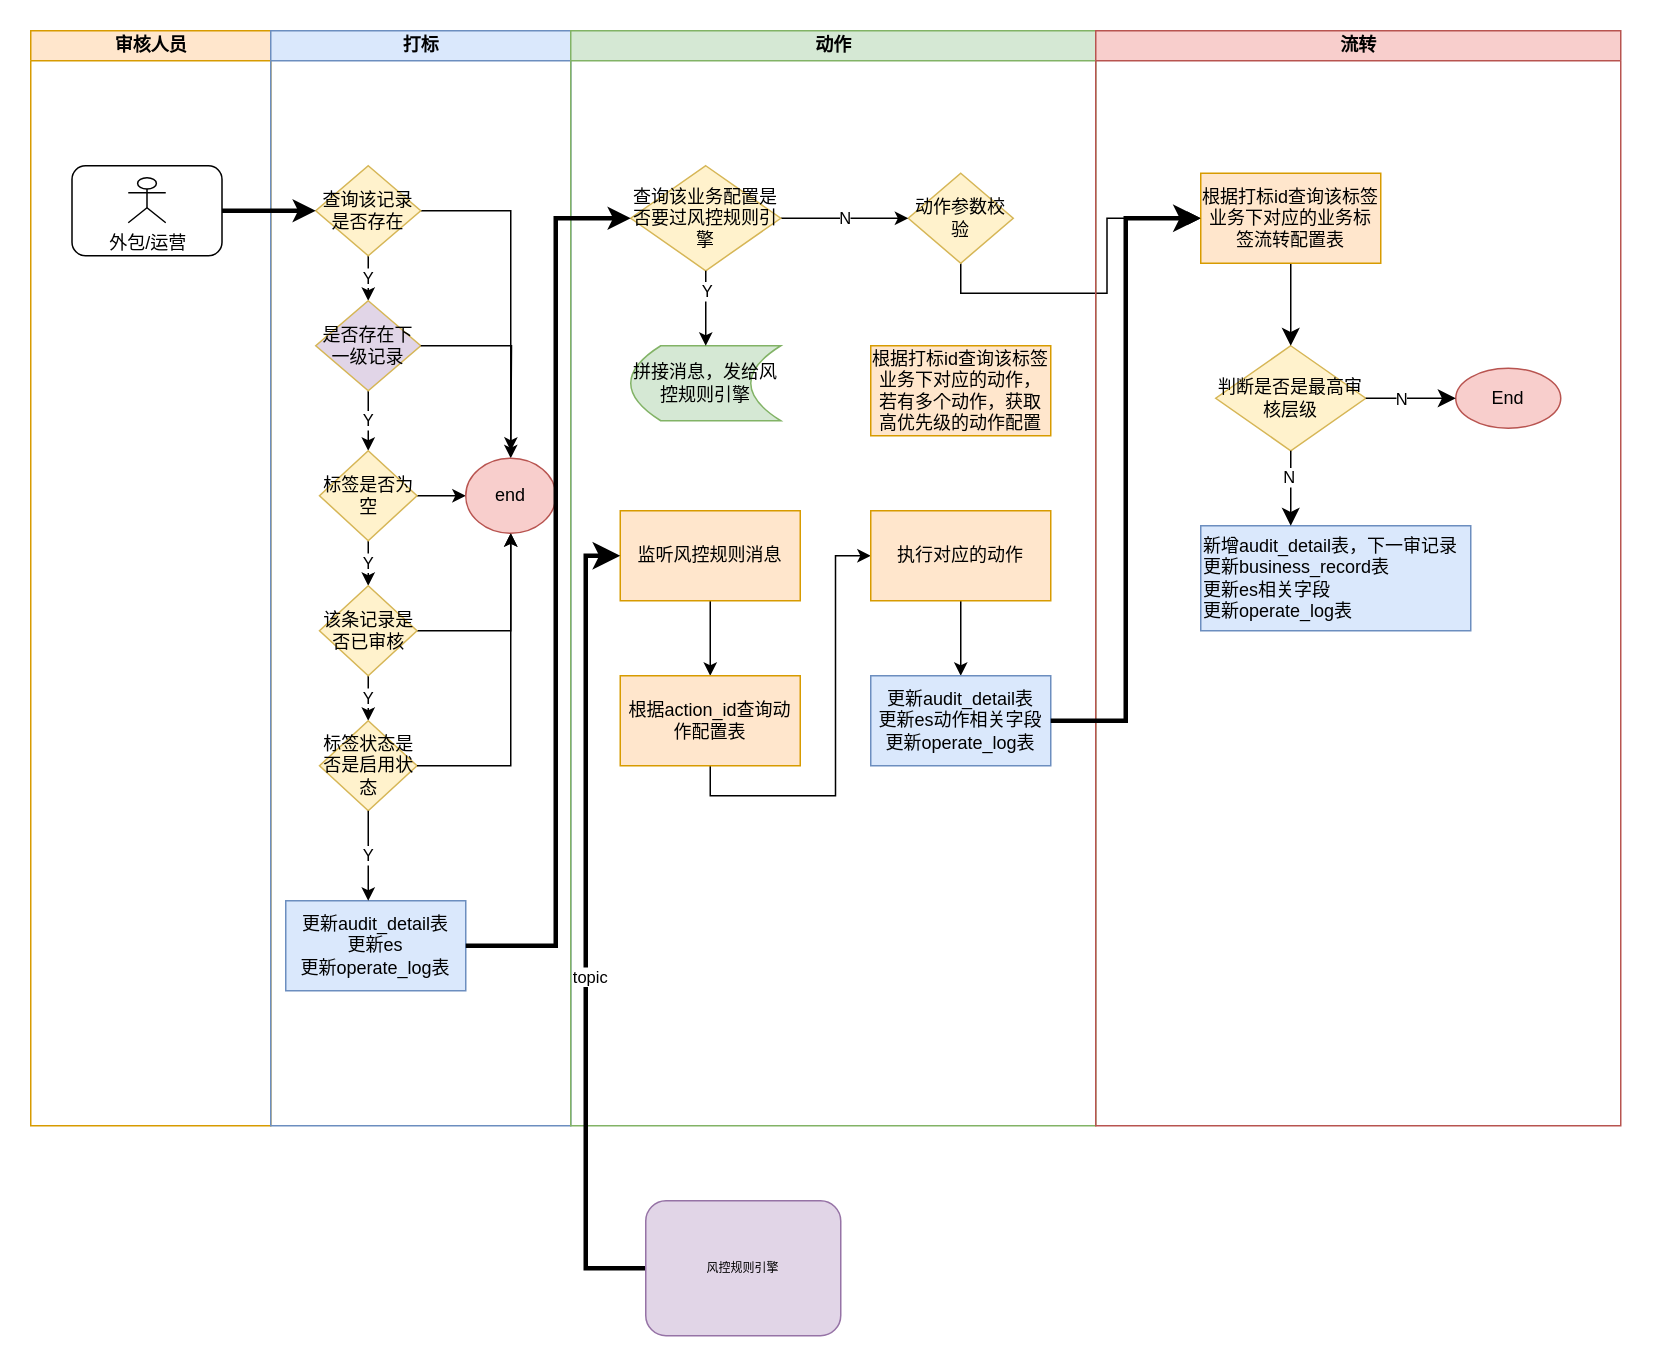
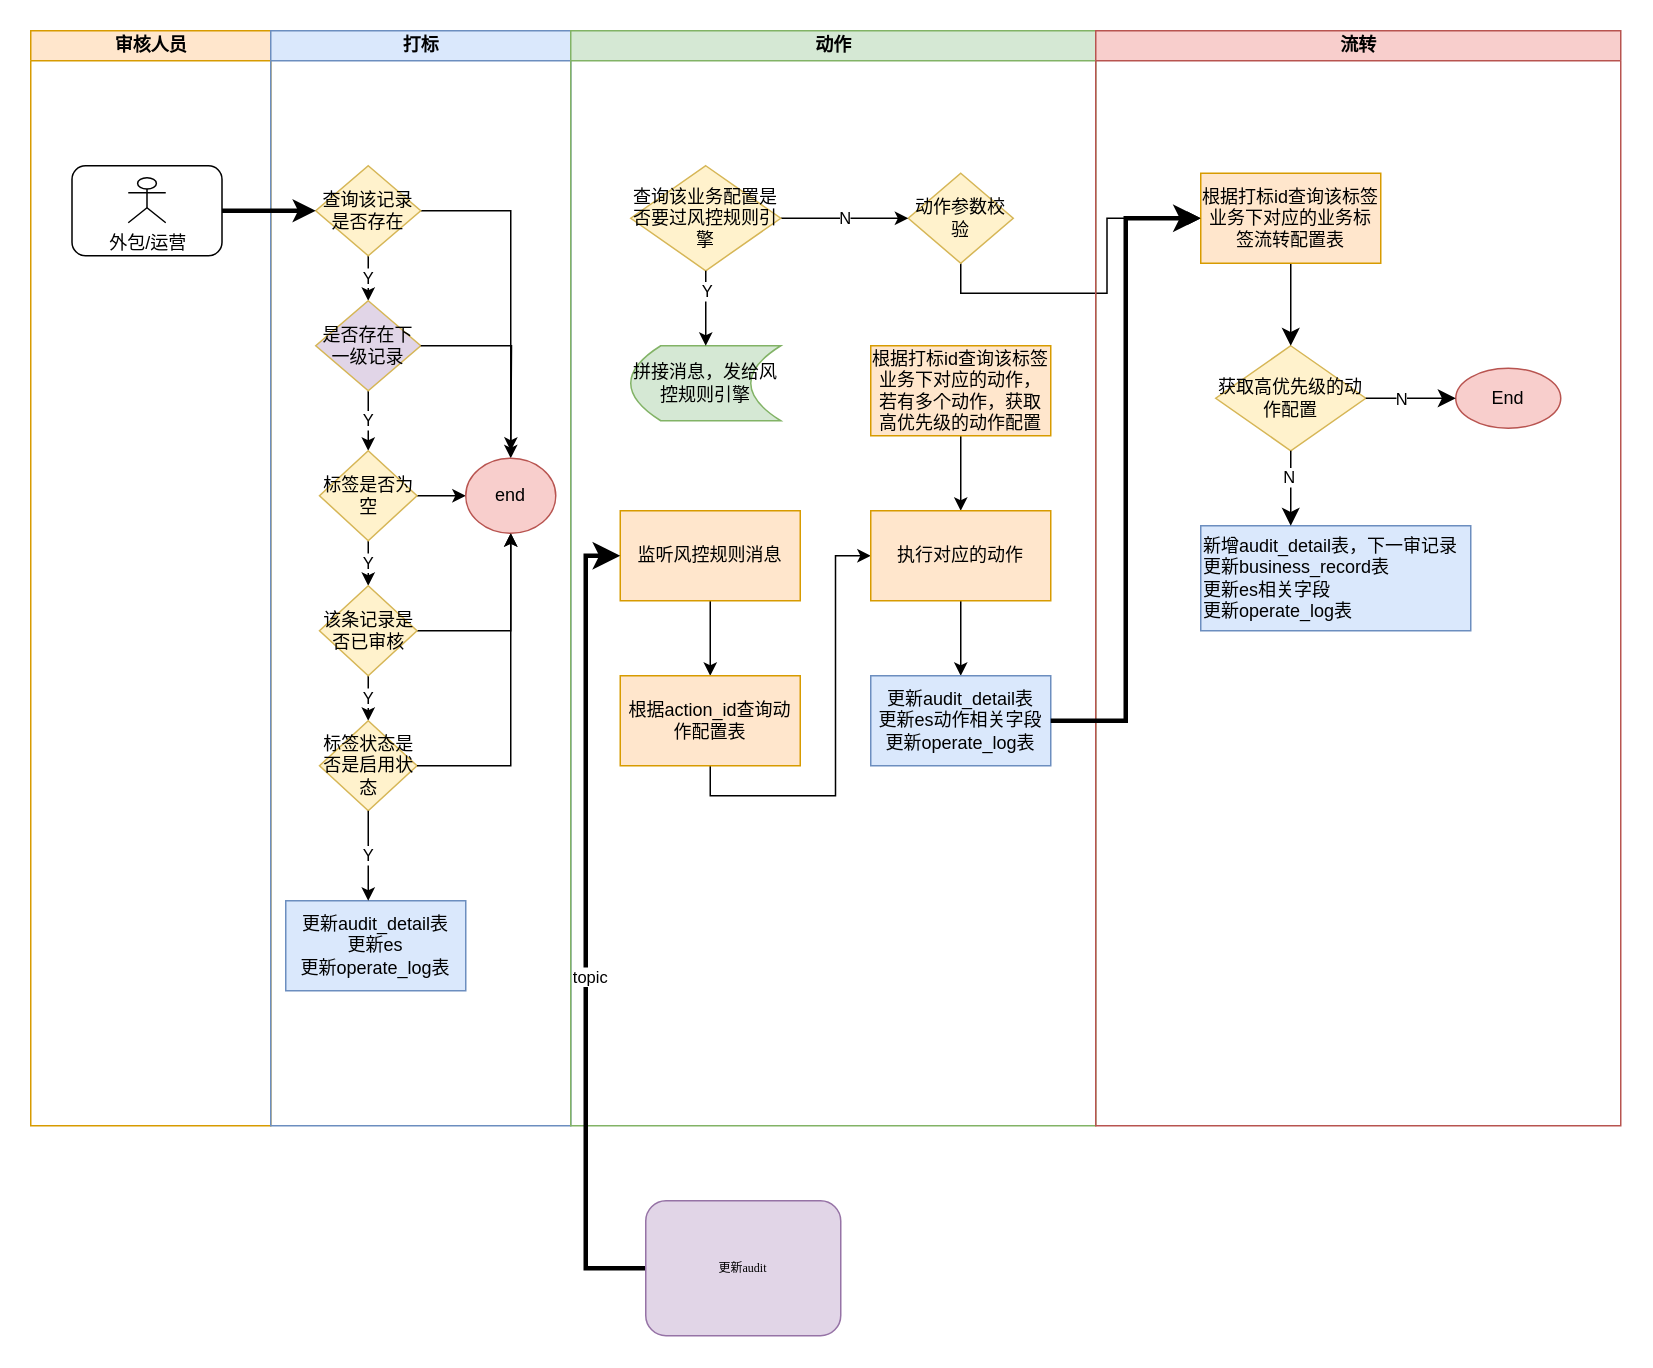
(1291, 398) -> (1291, 398)
none -> (961, 468)
(556, 598) -> none
(743, 1268) -> (743, 1268)
